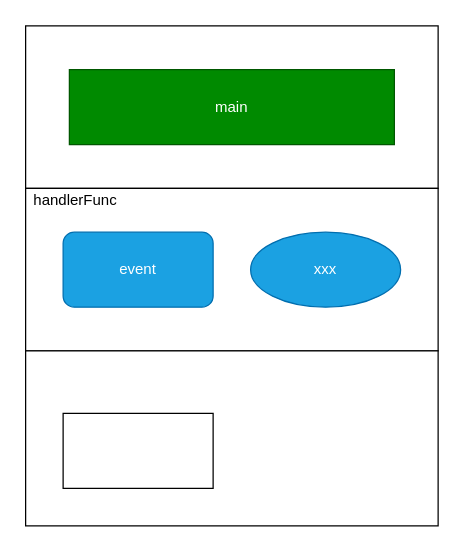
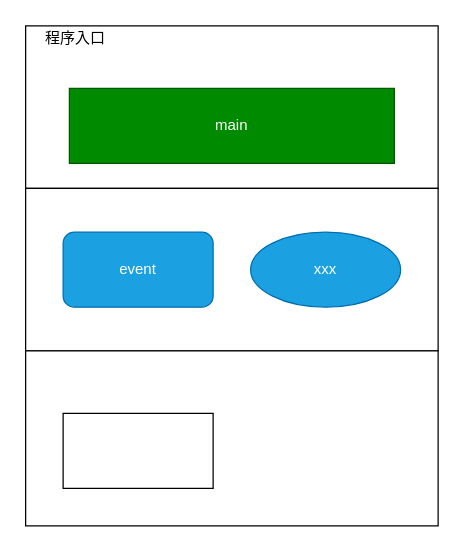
none -> (76, 38)
(232, 107) -> (232, 126)
(76, 201) -> none
